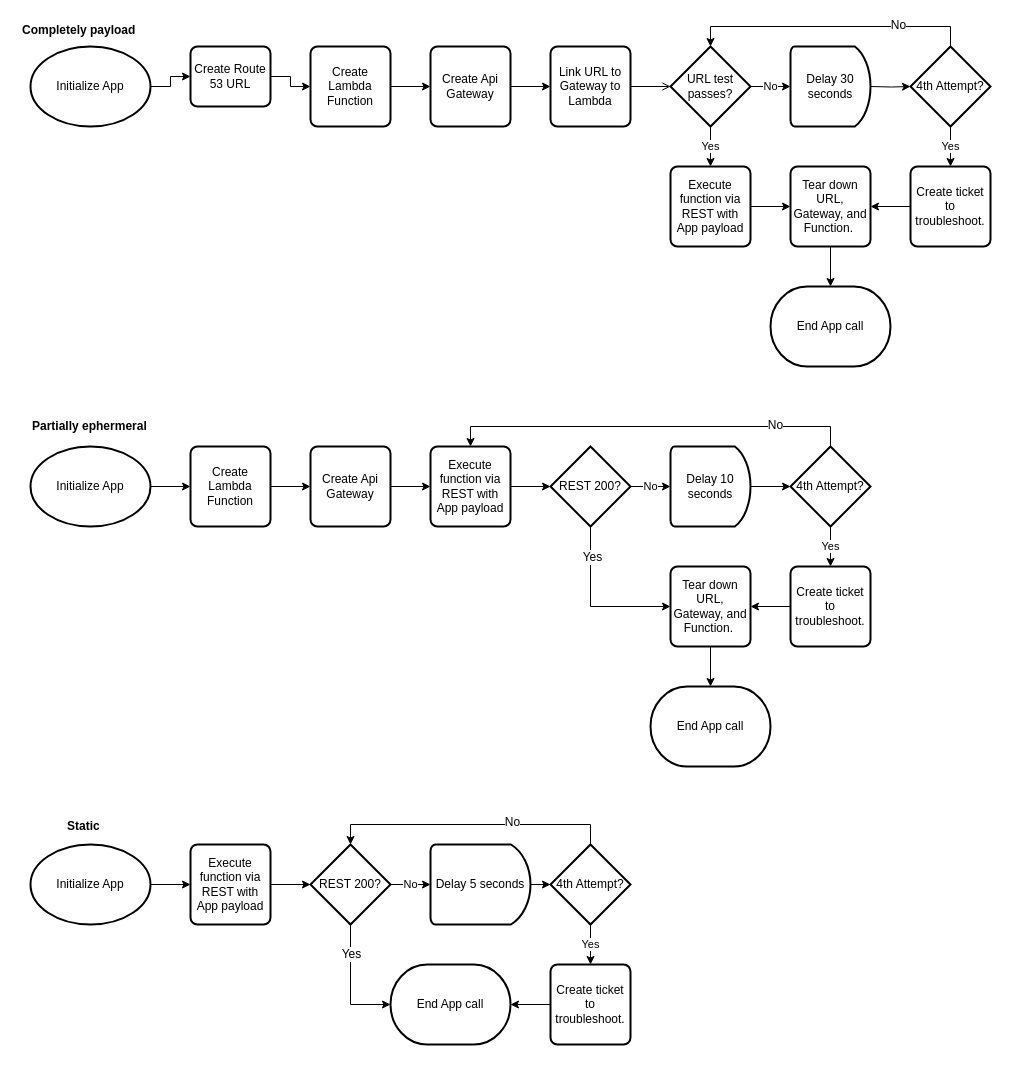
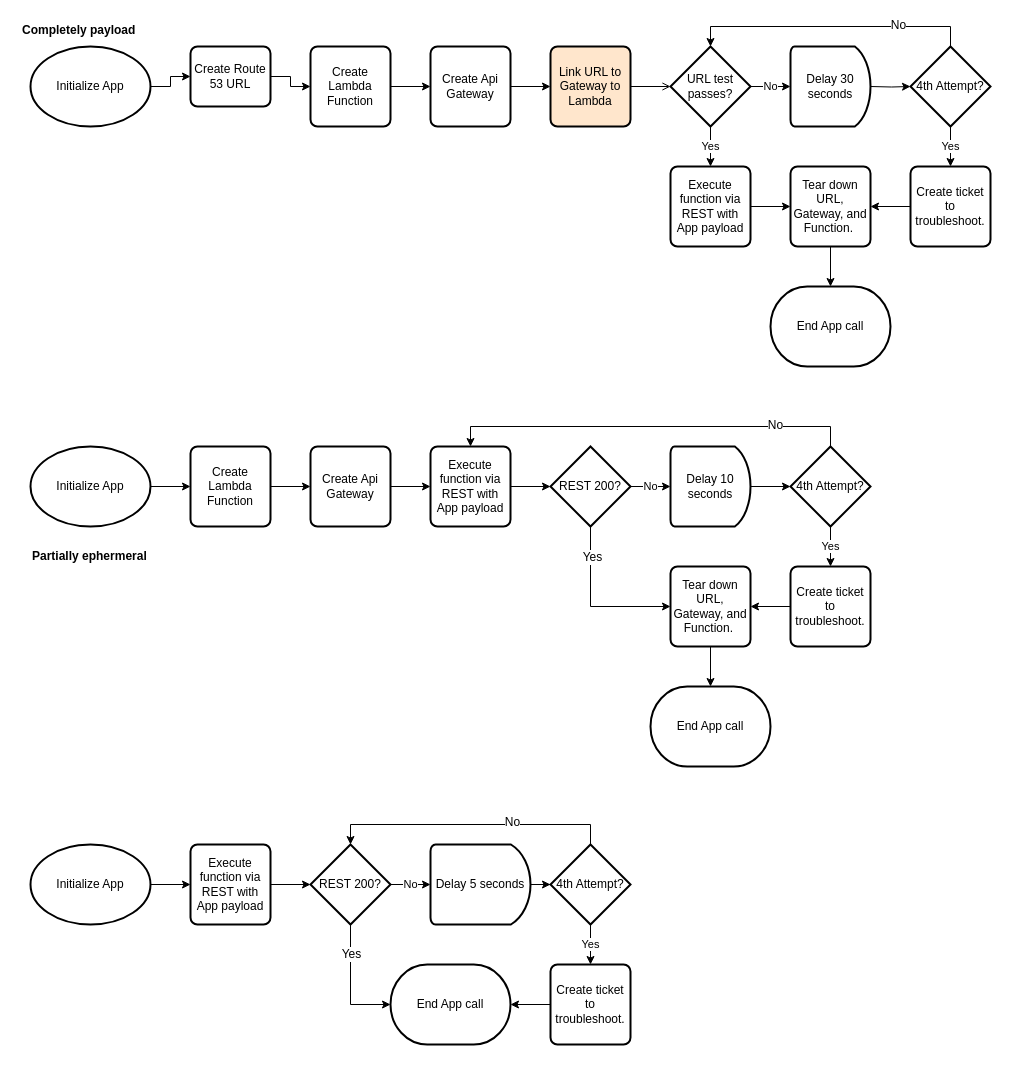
(591, 87) -> (591, 87)
(91, 427) -> (91, 557)
(91, 827) -> none
